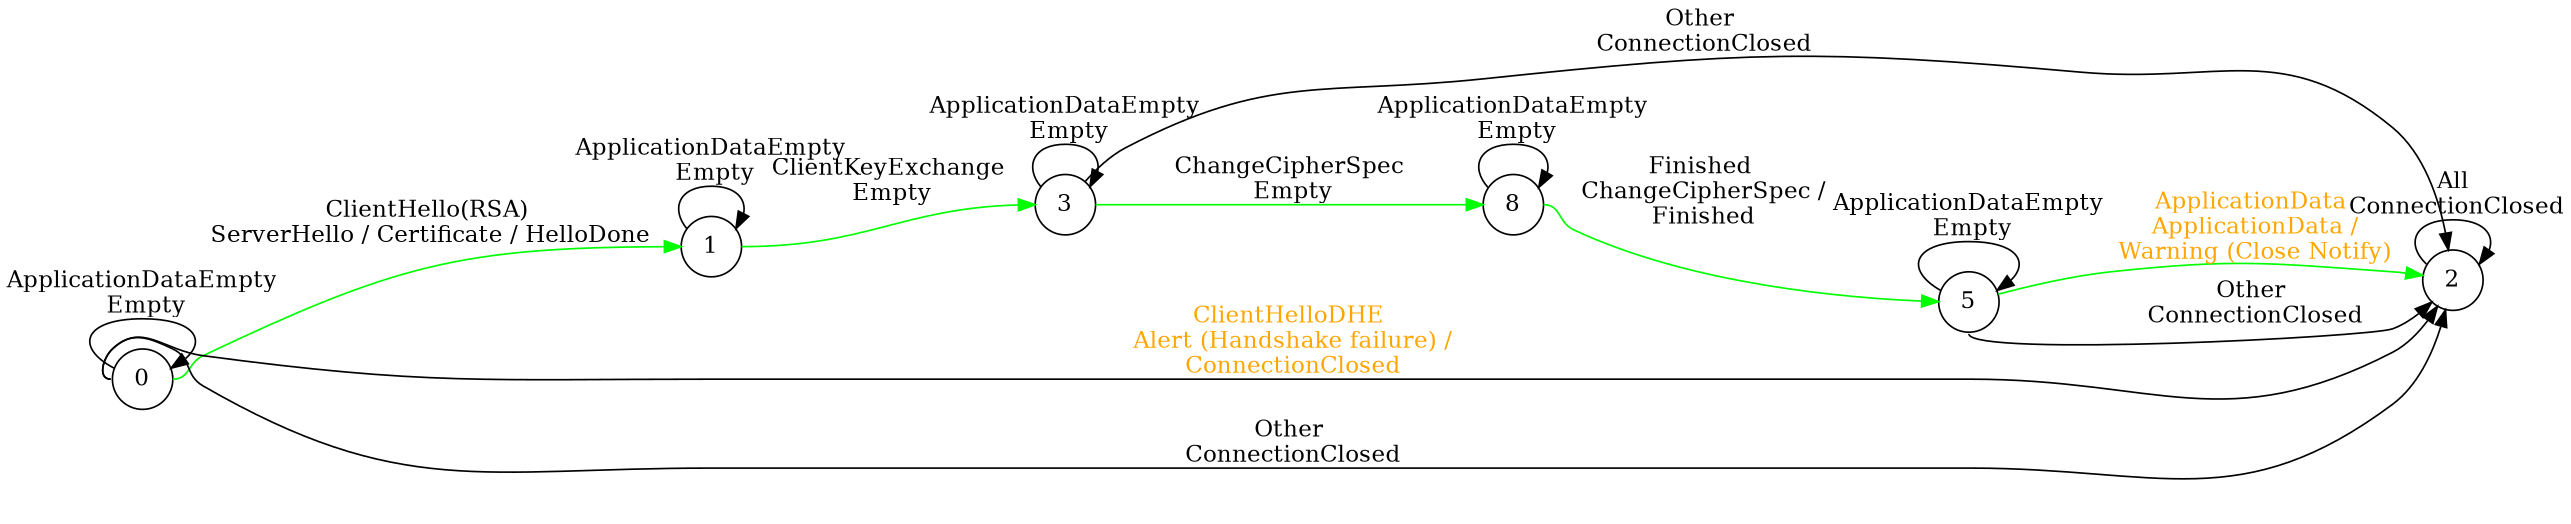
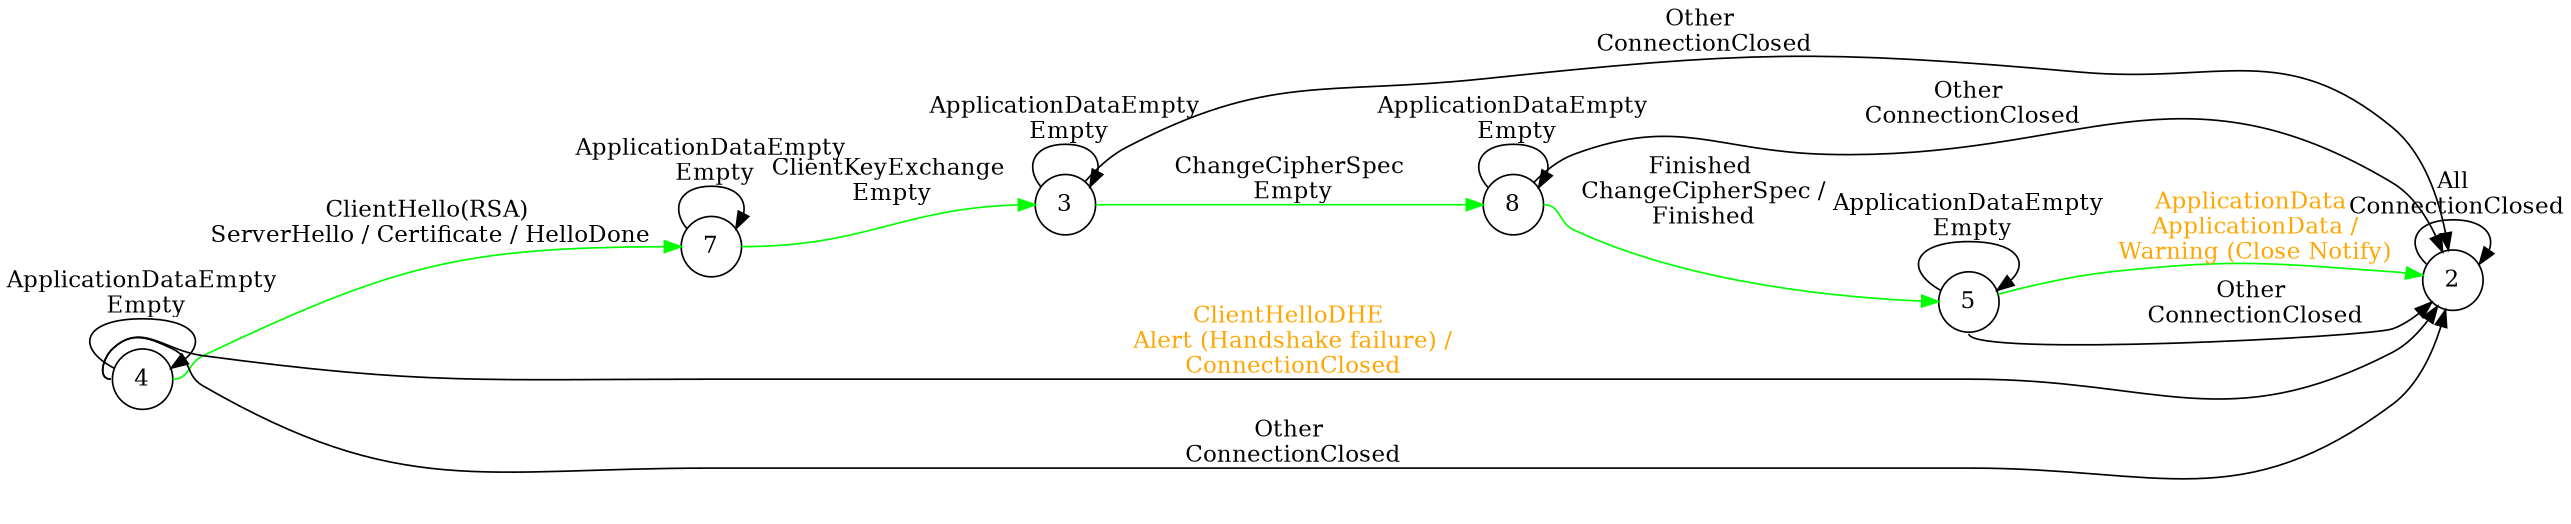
none -> (1998, 142)
(711, 247) -> (711, 247)
(143, 379) -> (143, 379)
